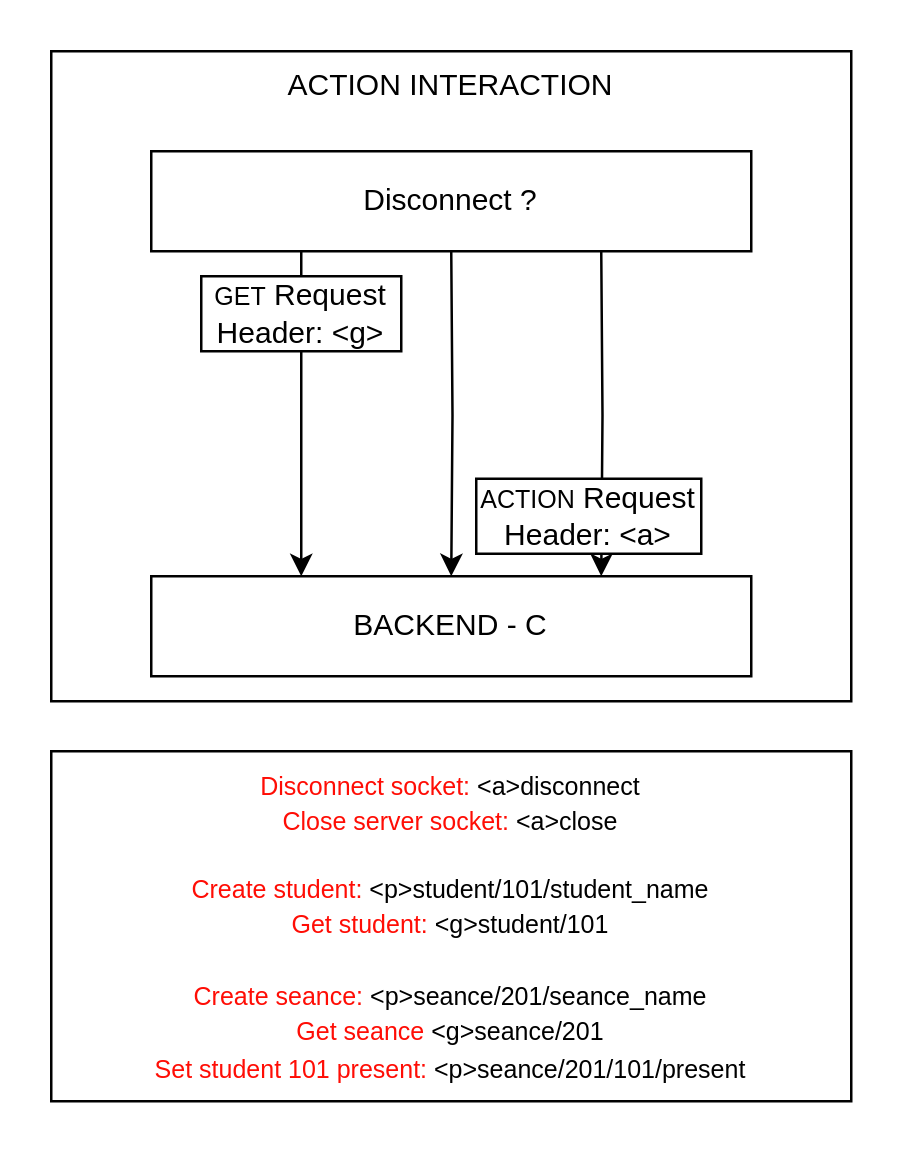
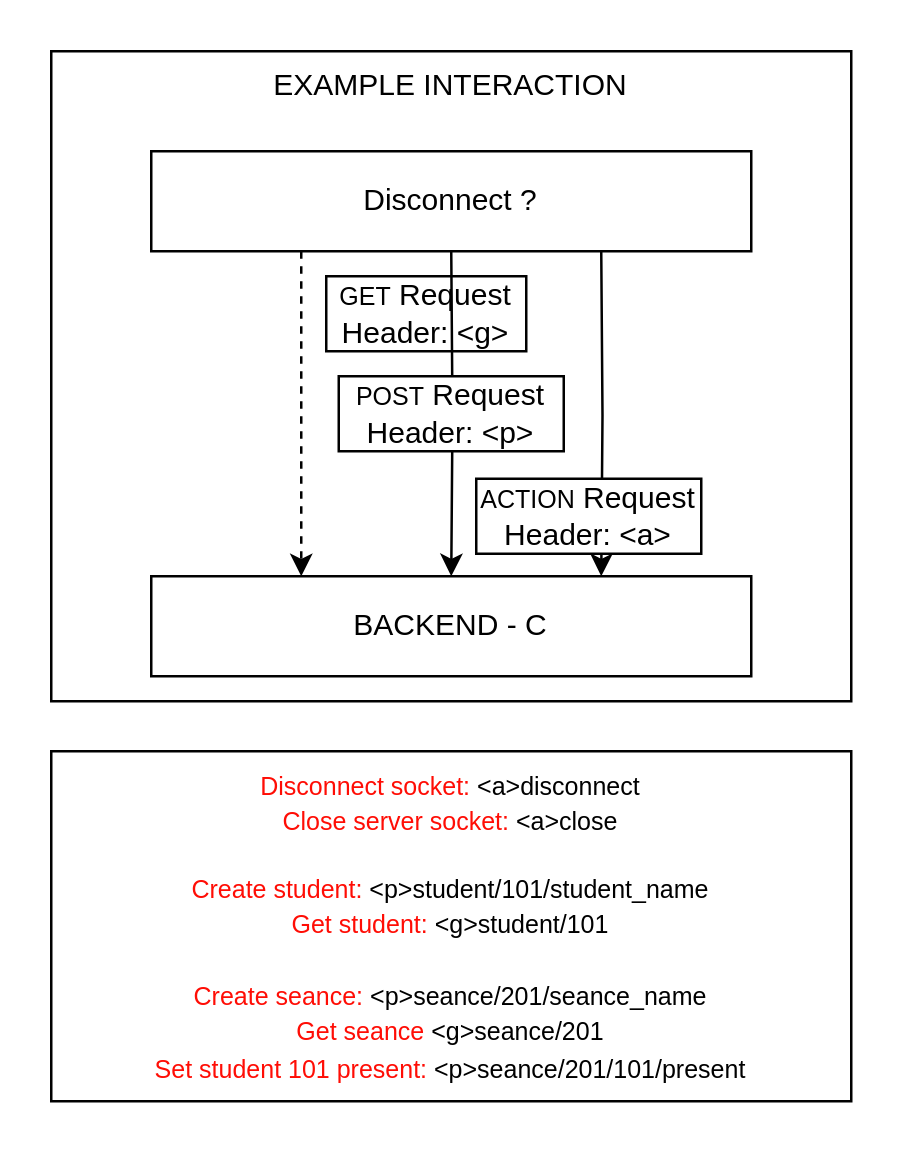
(451, 87) -> (451, 87)
(301, 314) -> (426, 314)
(301, 402) -> (301, 402)
none -> (451, 414)
